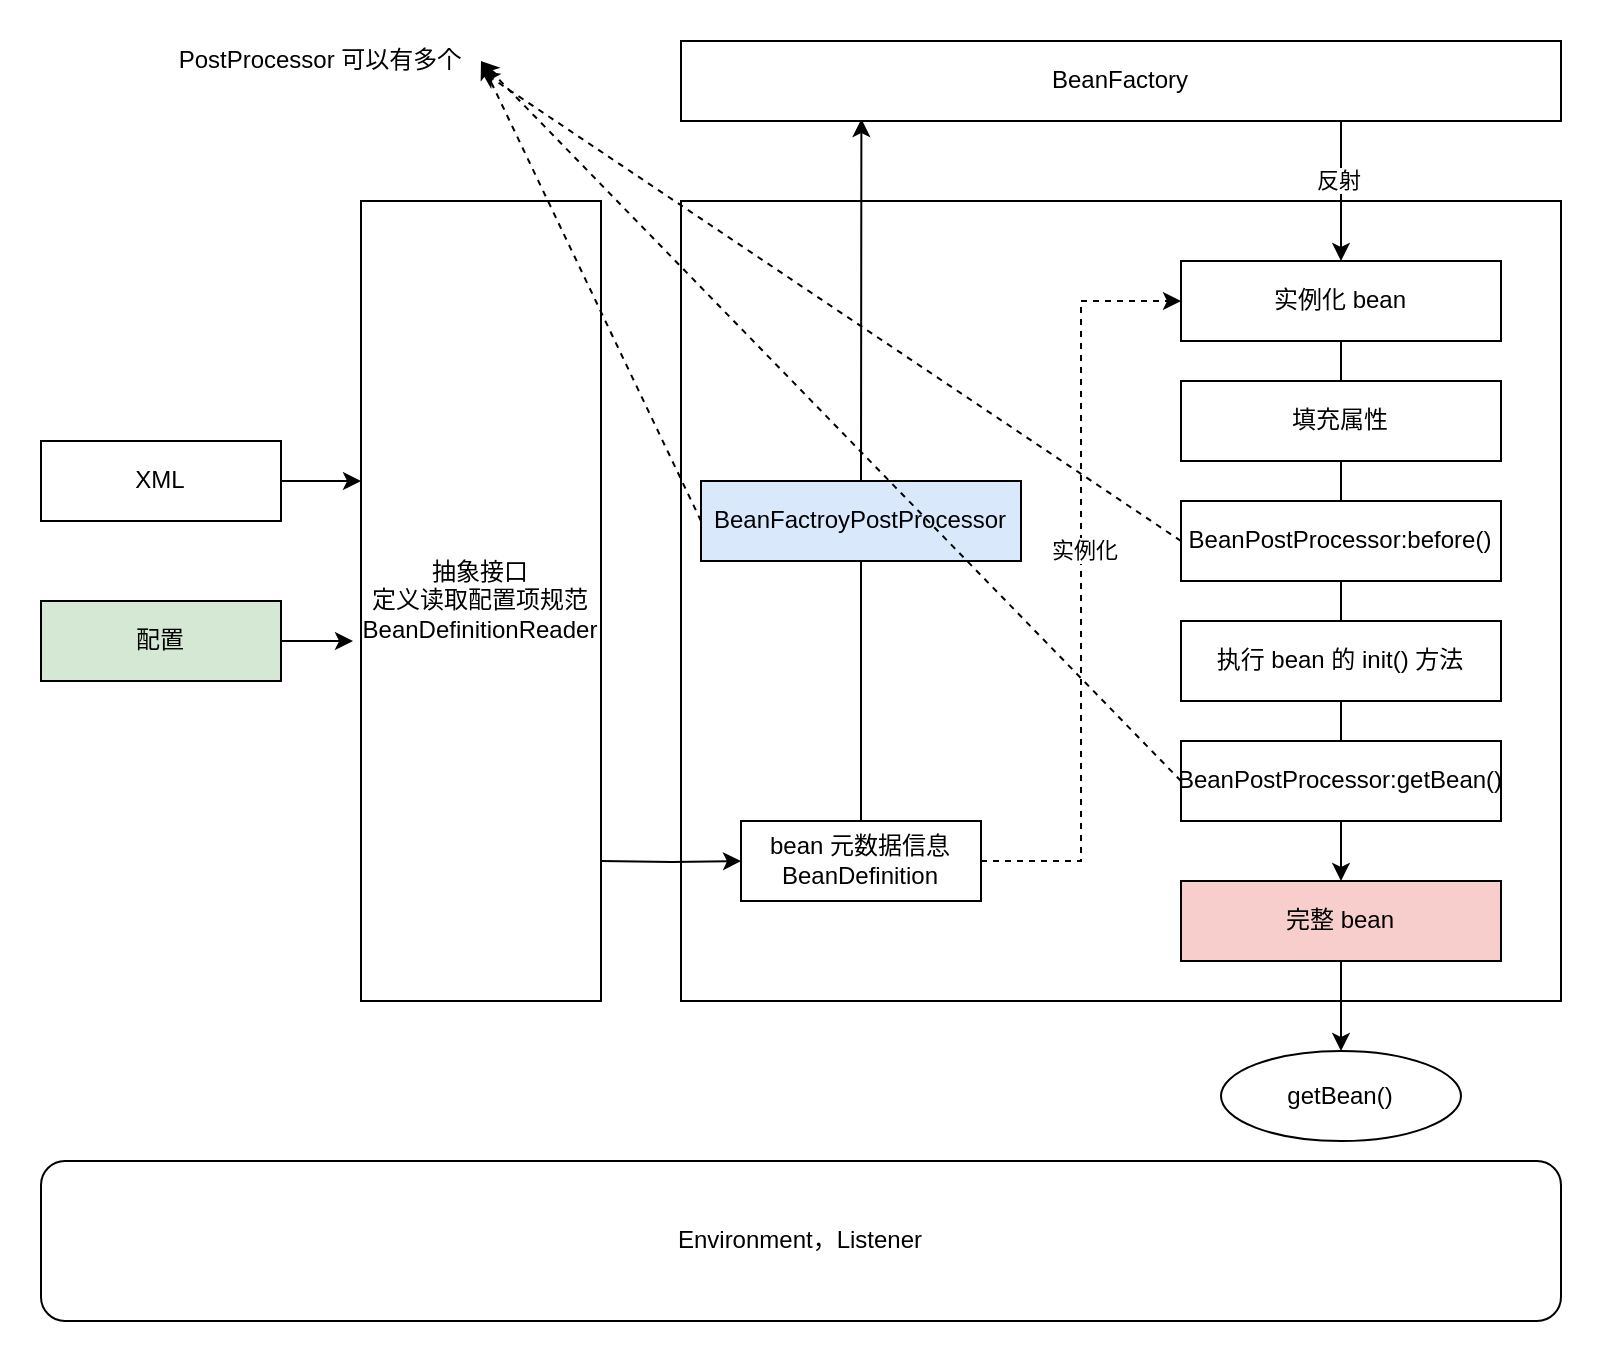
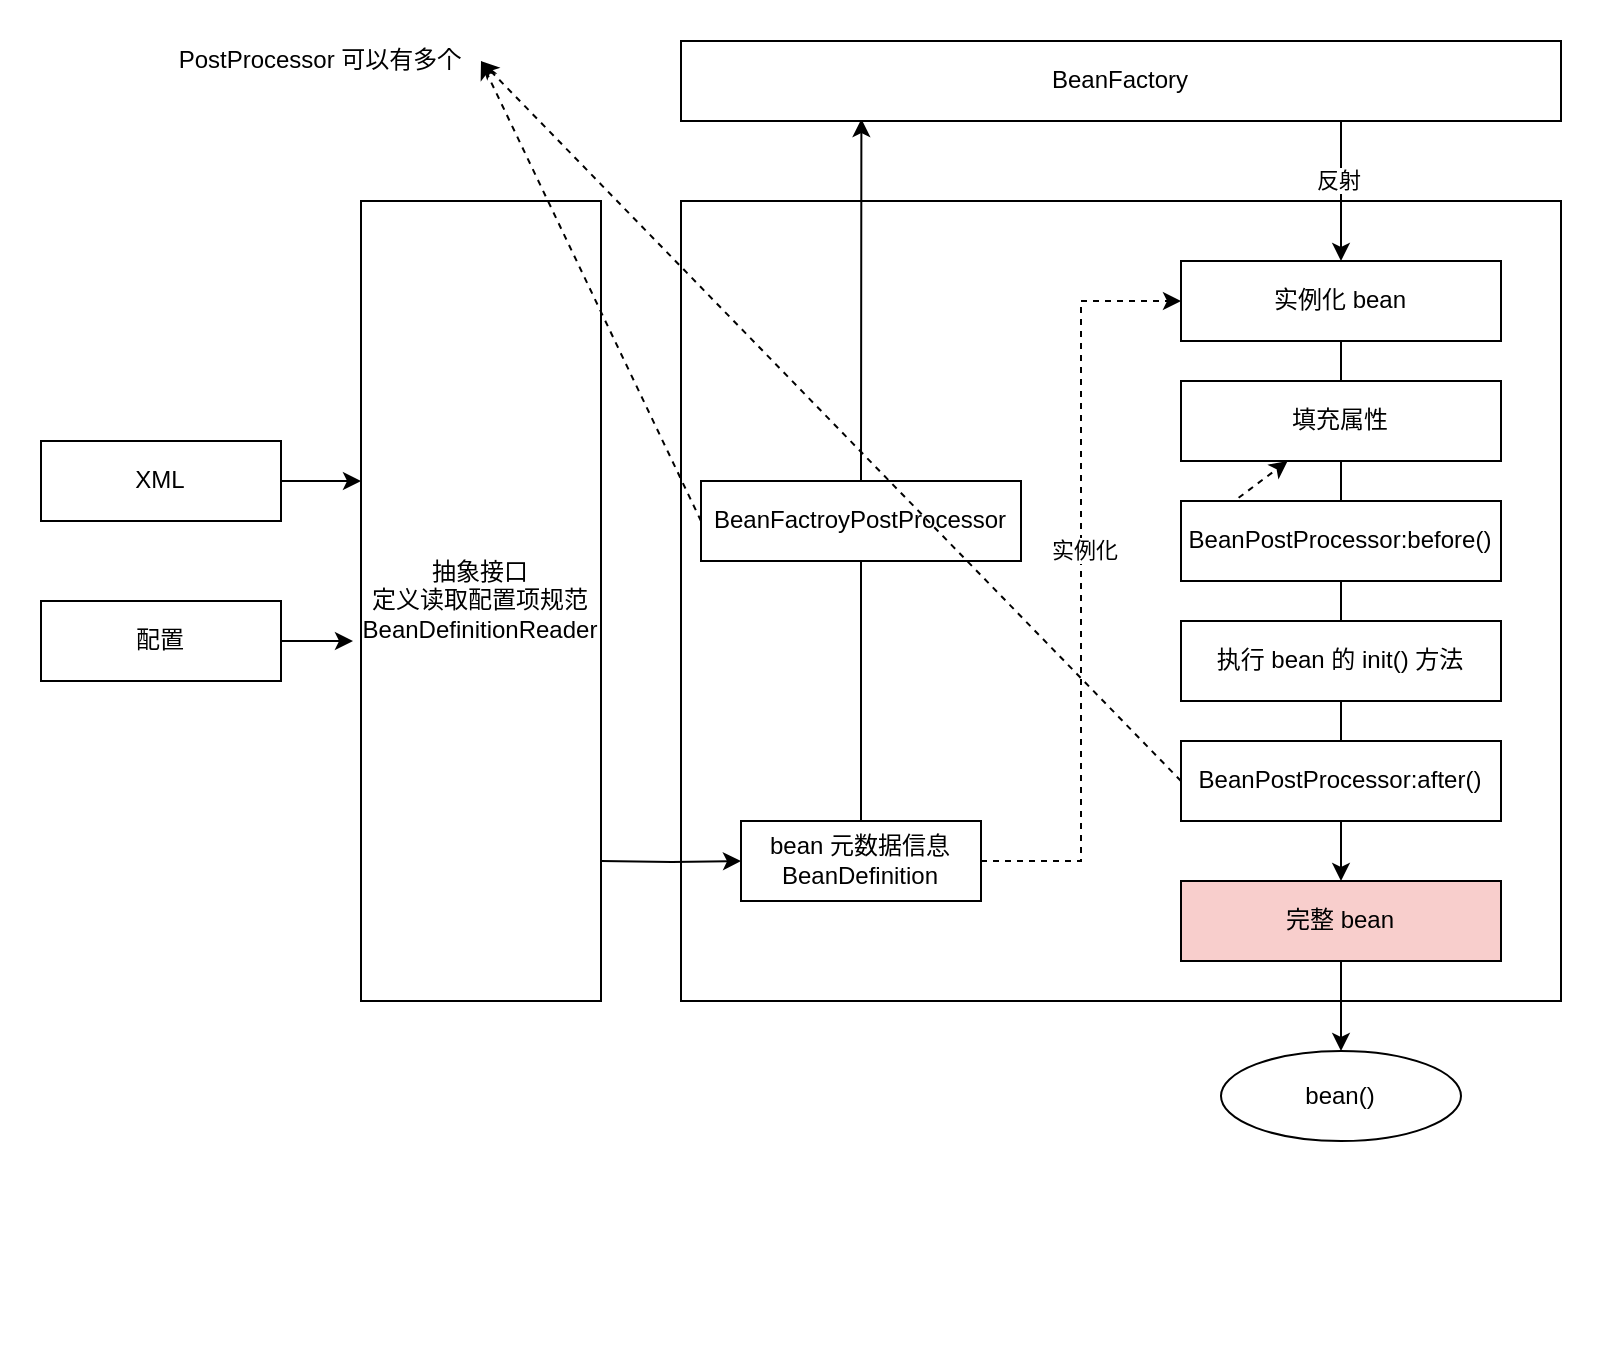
(687, 209) -> (1257, 484)
(861, 521) -> (861, 521)
(161, 641) -> (161, 641)
(1341, 781) -> (1341, 781)
(1341, 1097) -> (1341, 1097)
(801, 1241) -> none
